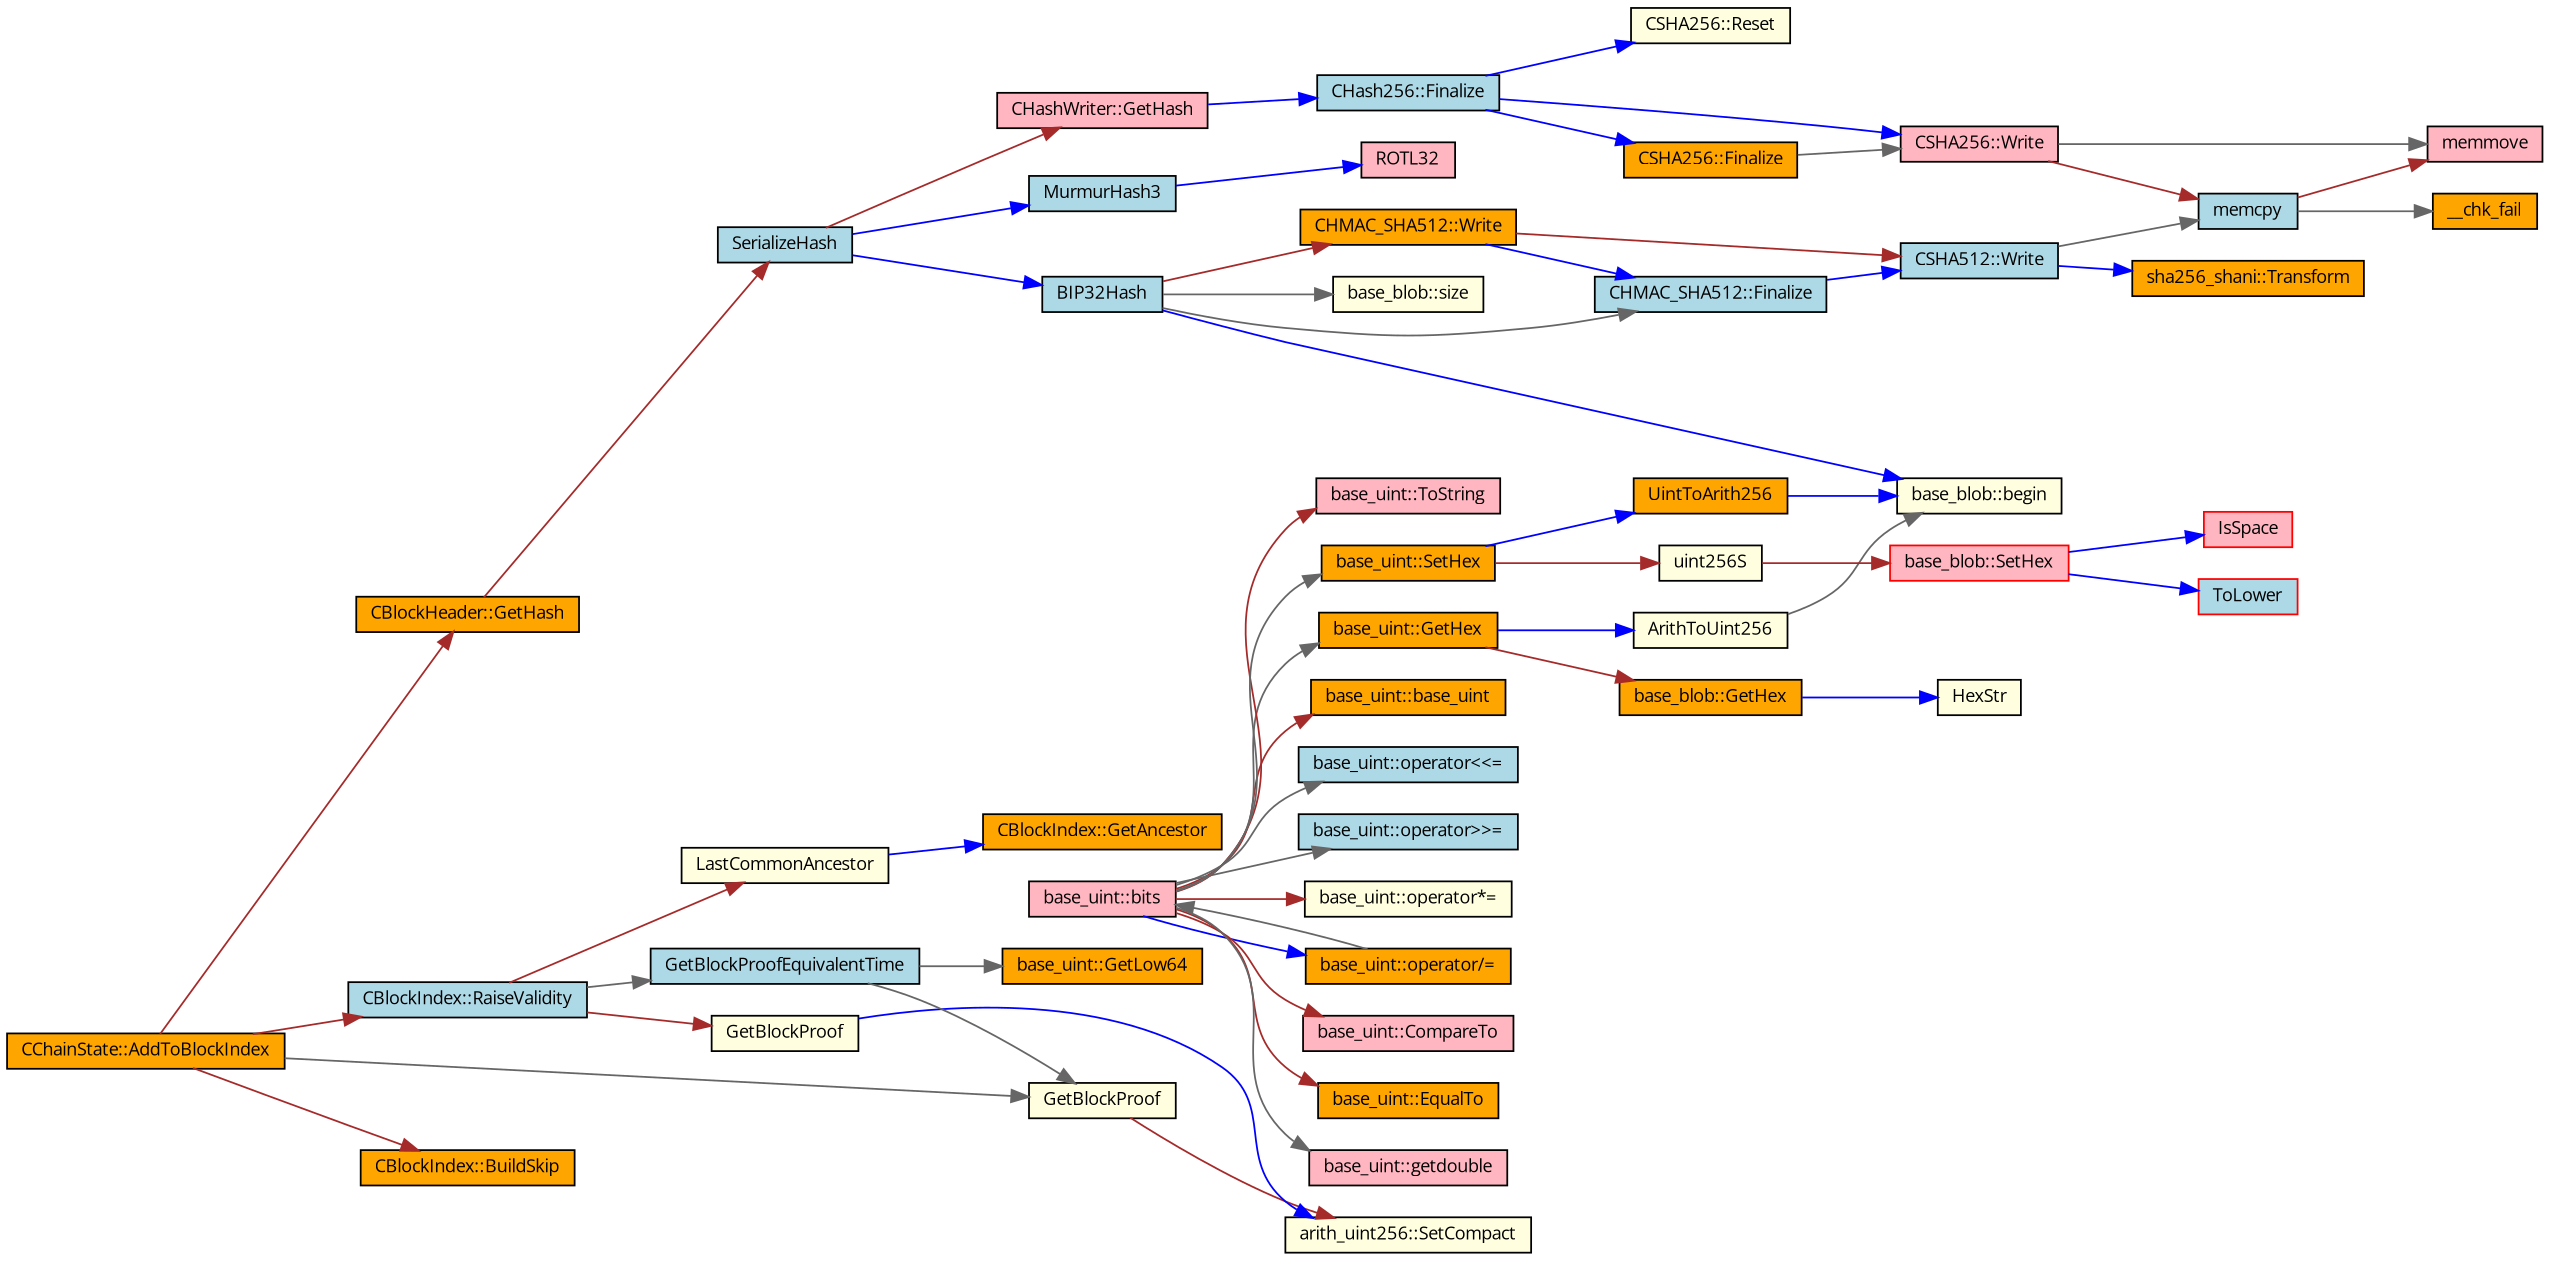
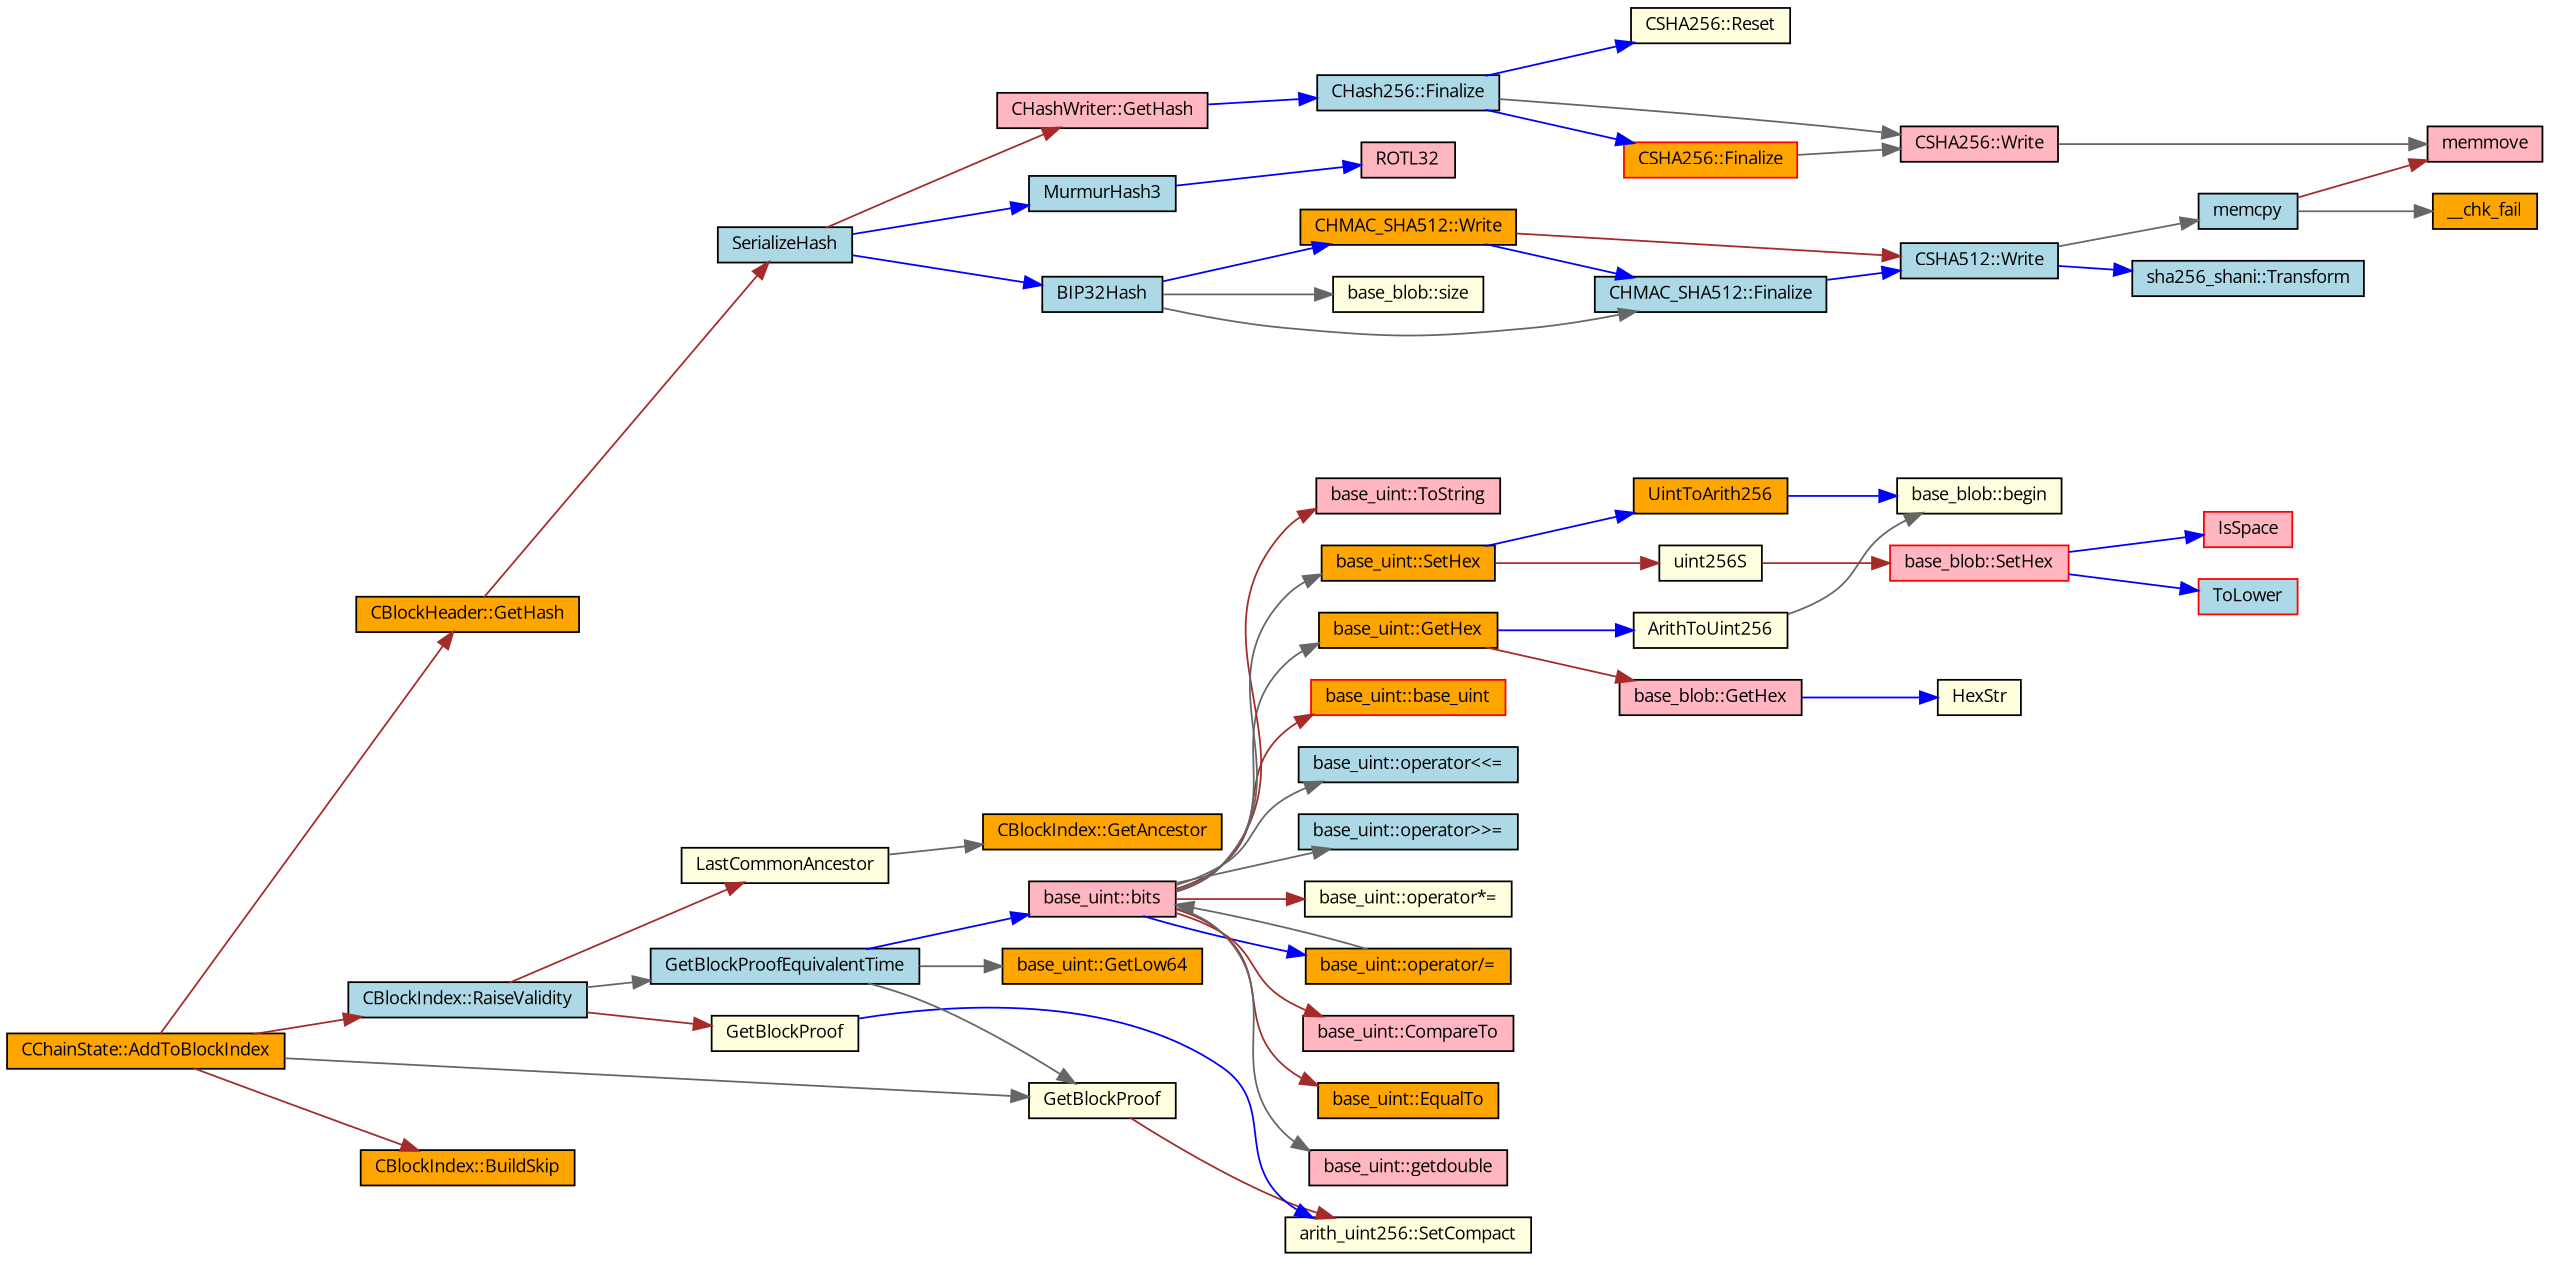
(1691, 114) -> (1691, 114)
(1711, 160) -> (1711, 160)
(2114, 178) -> none
(1238, 265) -> (1238, 265)
(2248, 278) -> (2248, 278)
(1523, 395) -> none
(1408, 697) -> (1408, 697)
(1711, 697) -> (1711, 697)
(927, 850) -> (927, 850)
none -> (939, 934)
